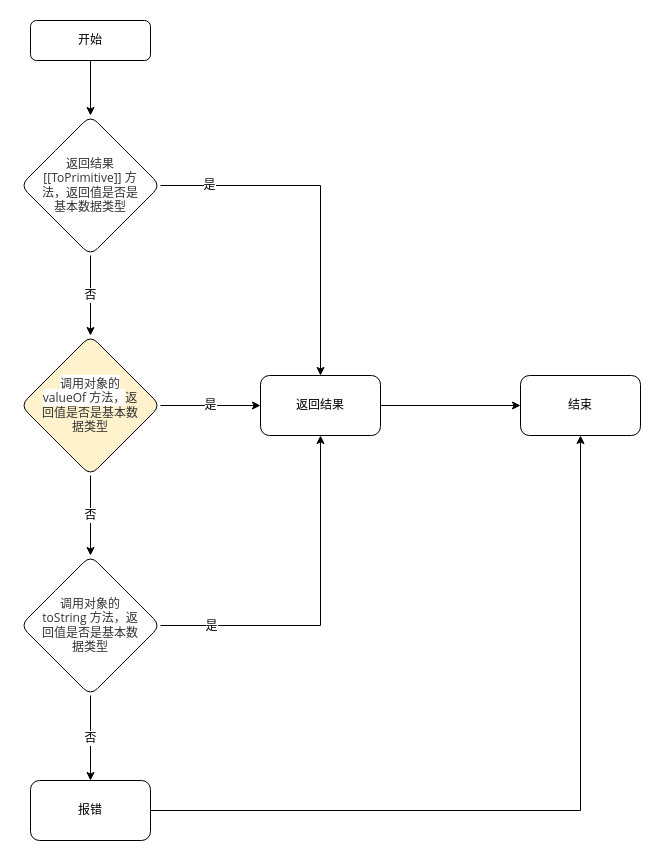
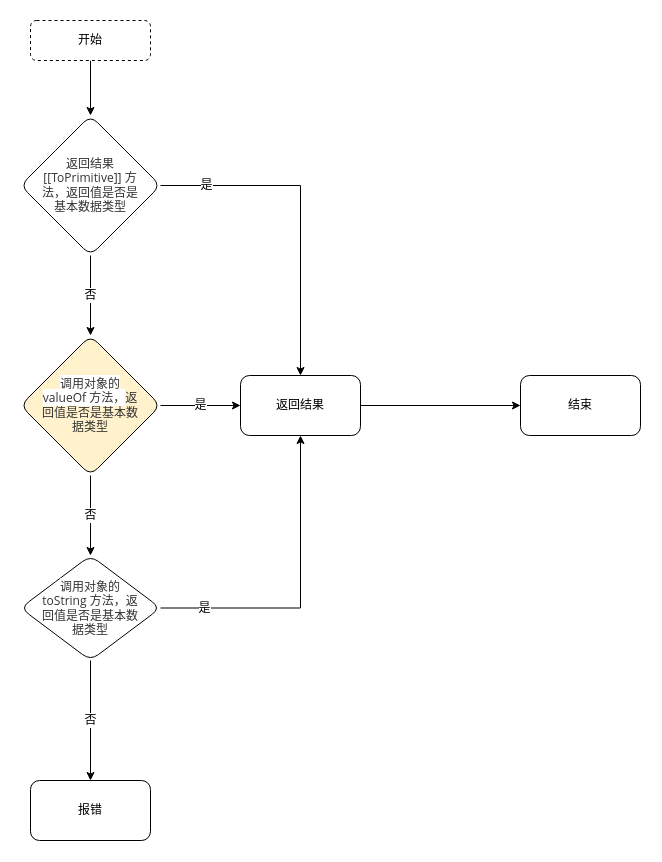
(91, 41) -> (91, 41)
(321, 406) -> (301, 406)
(91, 626) -> (91, 608)
(550, 811) -> none
